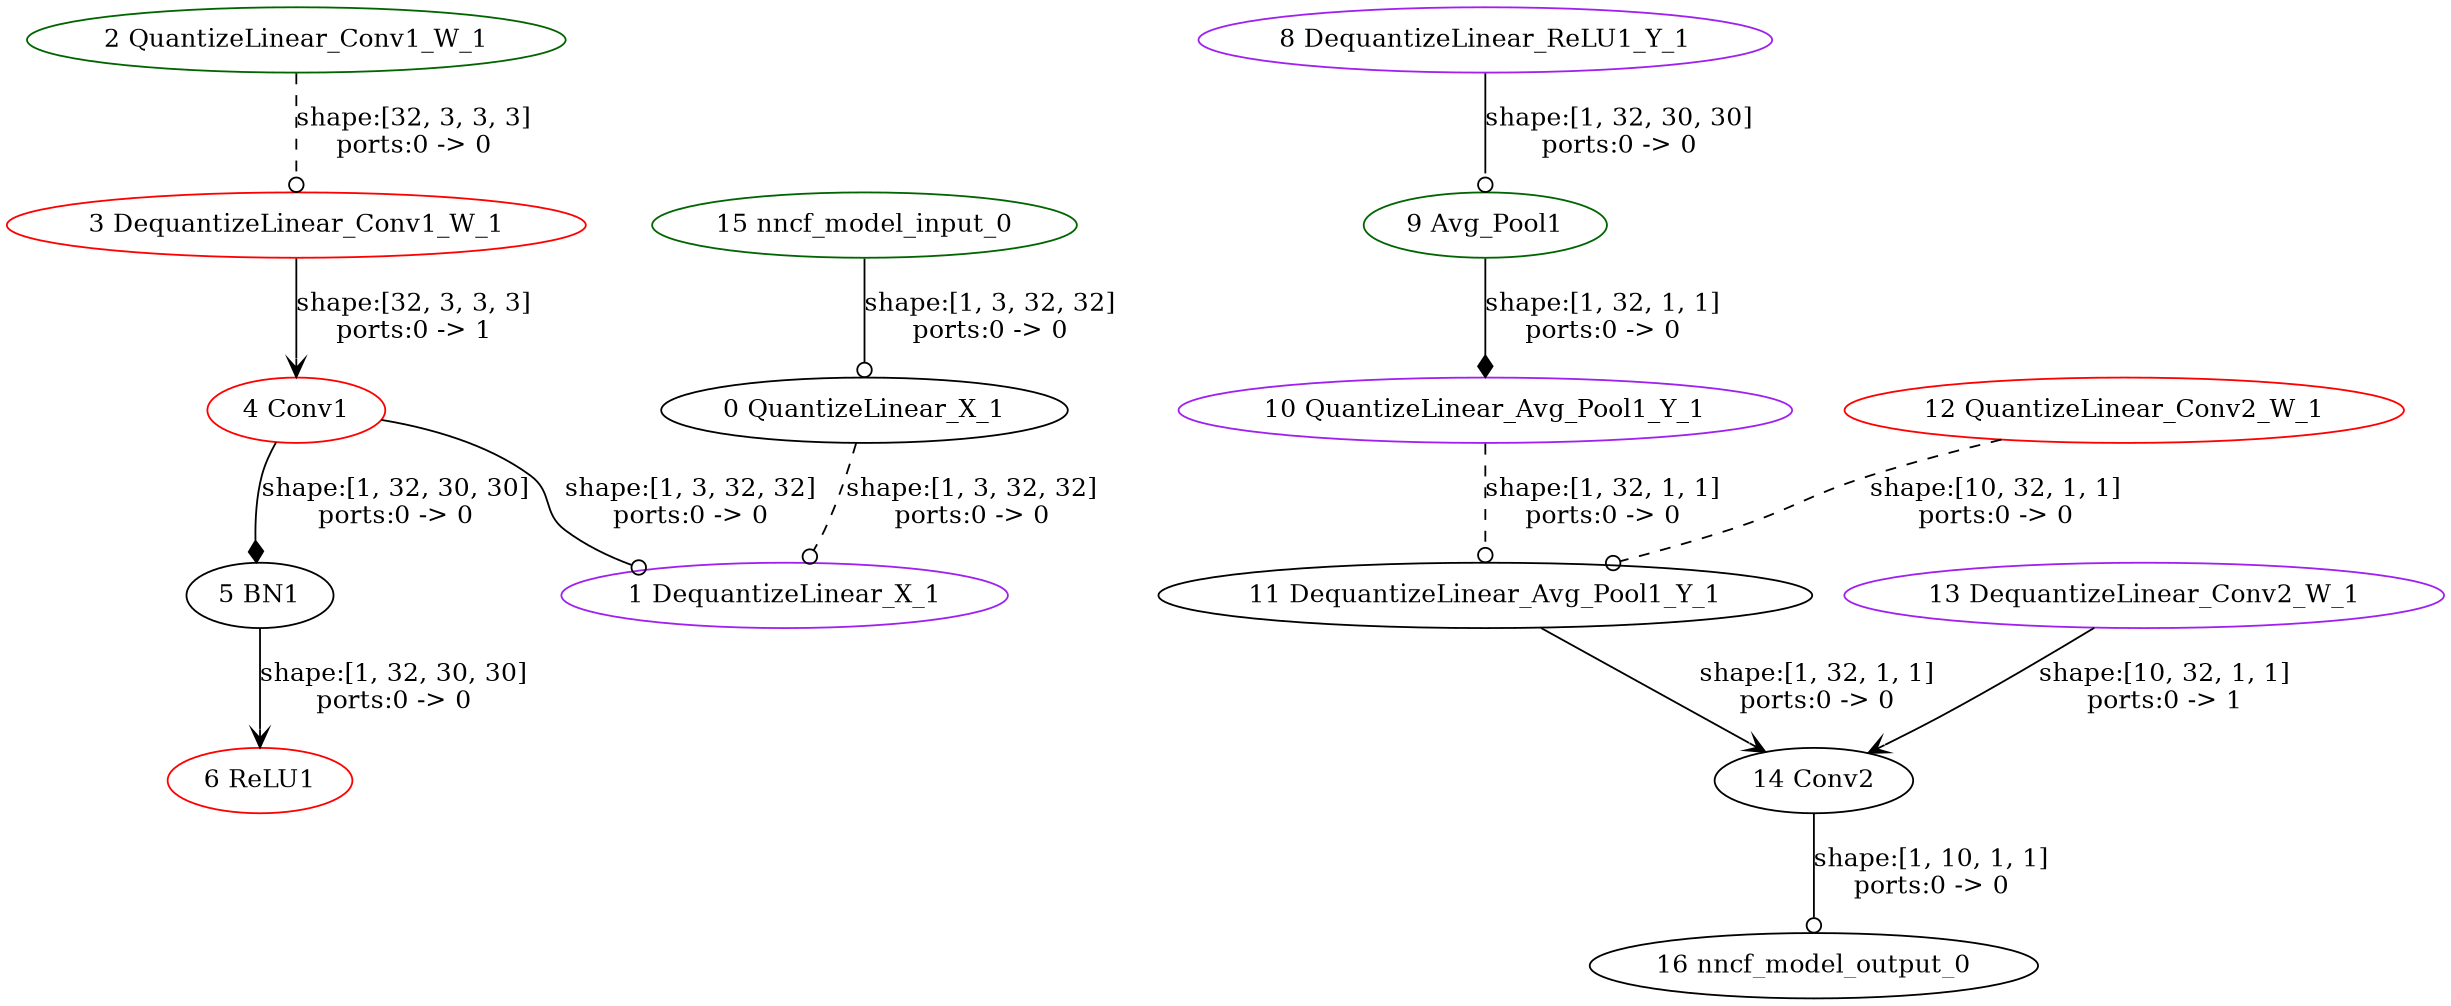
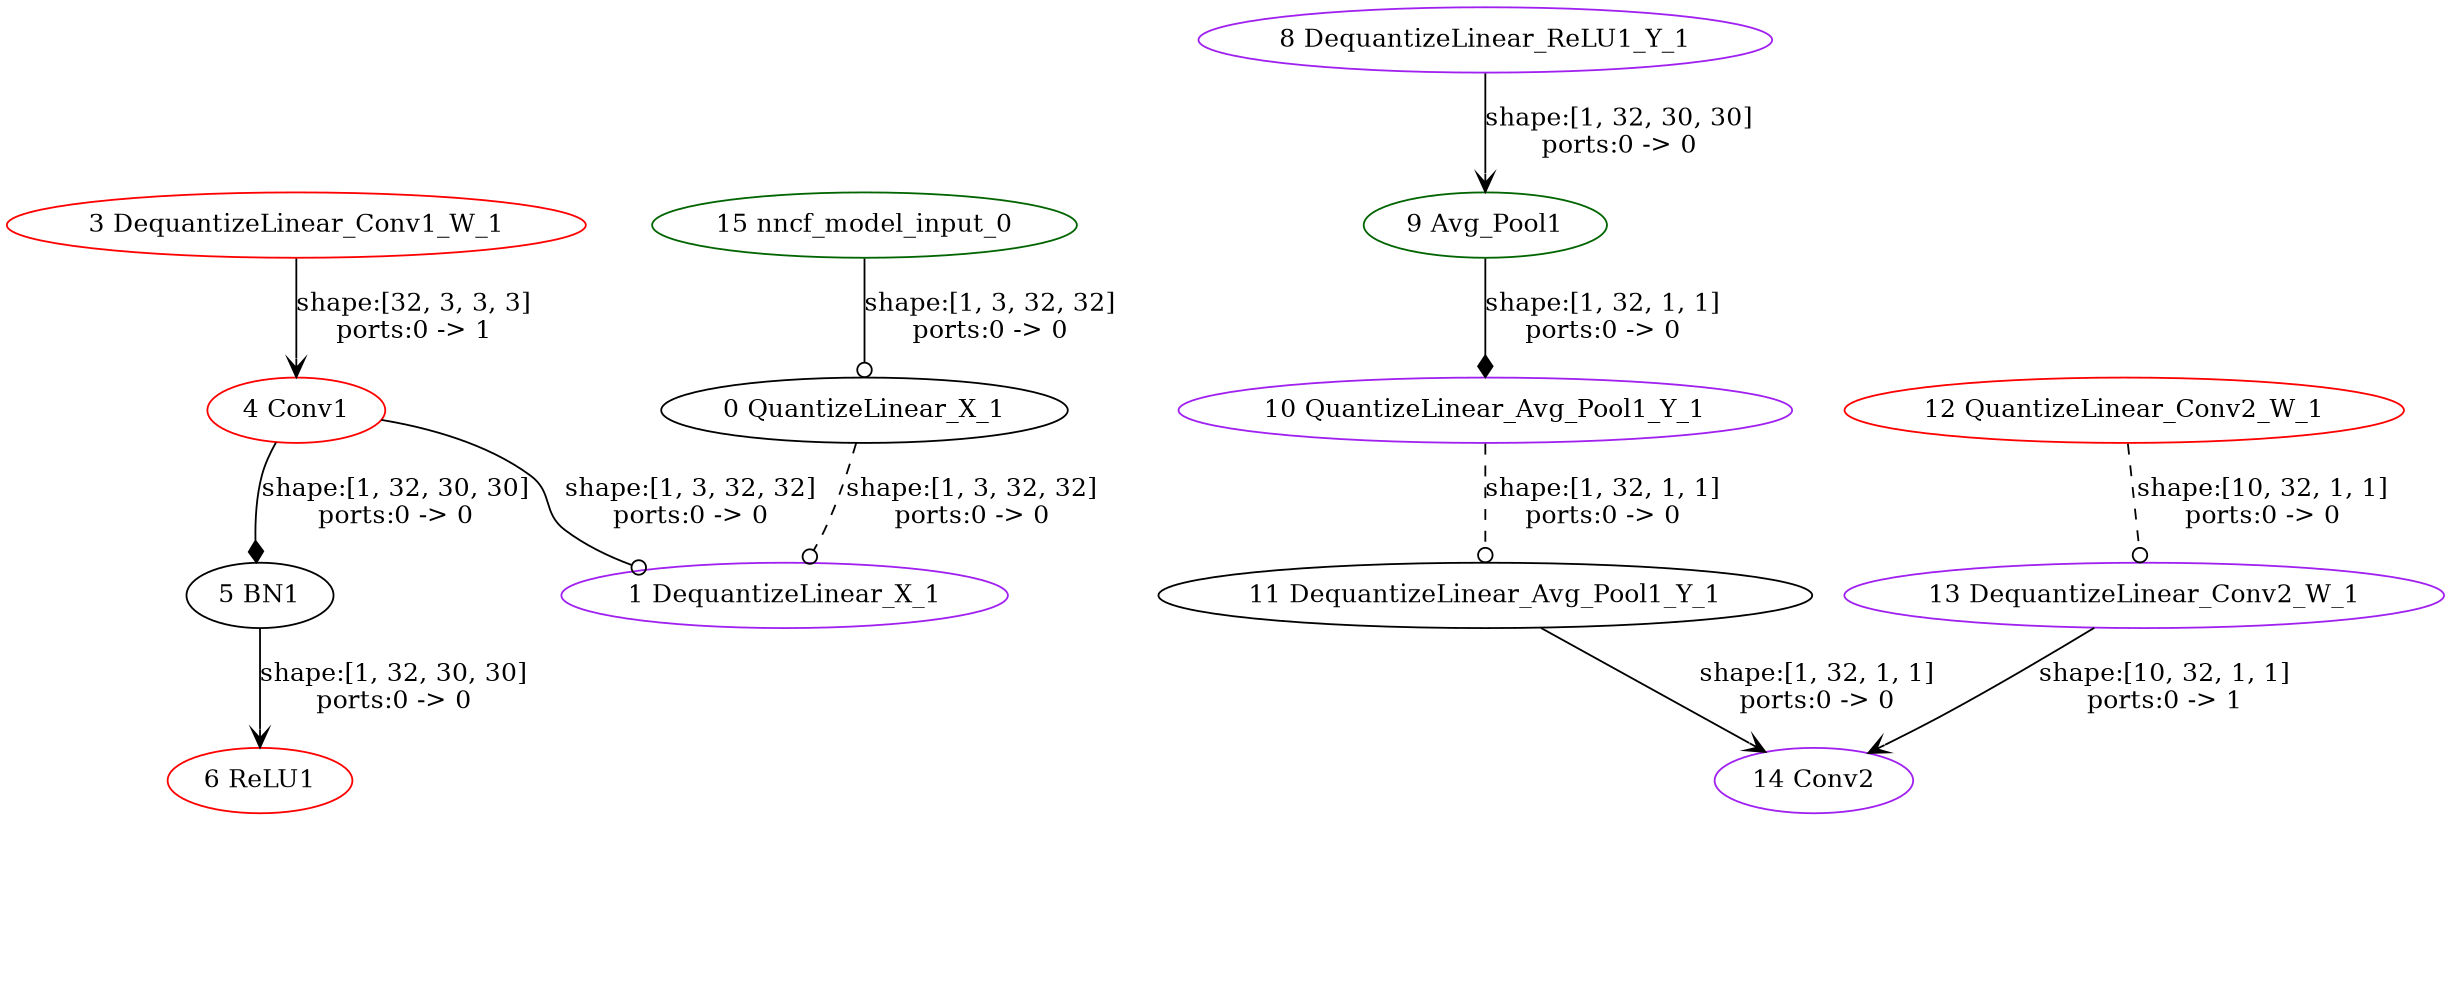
(296, 40) -> none
(1485, 123) -> (1485, 123)
(1810, 498) -> (2134, 496)
(1814, 781) -> (1814, 781)
(1814, 966) -> none
